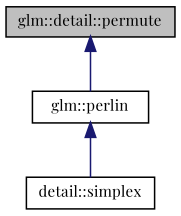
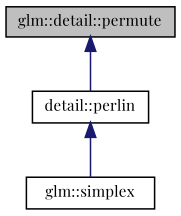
(90, 107) -> (90, 107)
(90, 193) -> (90, 193)
